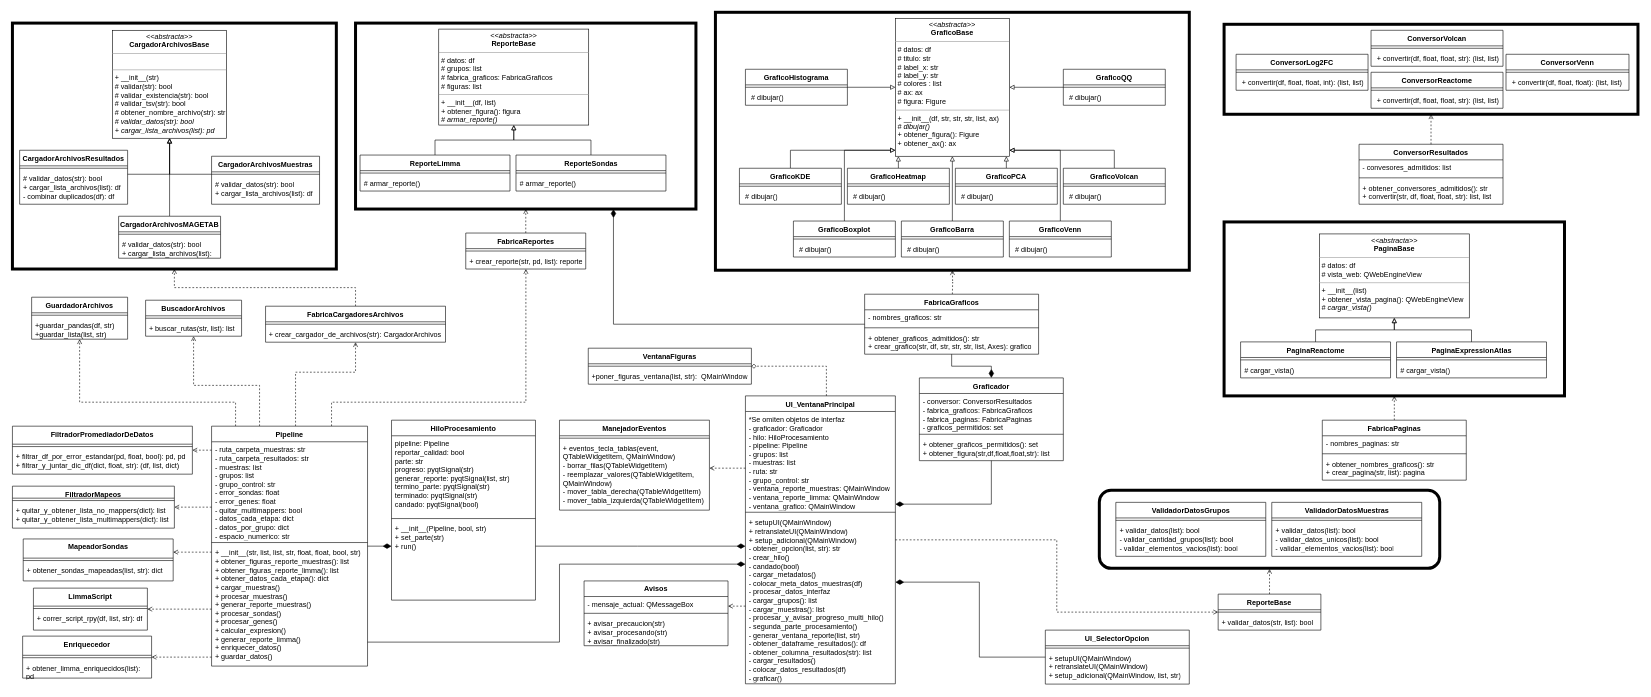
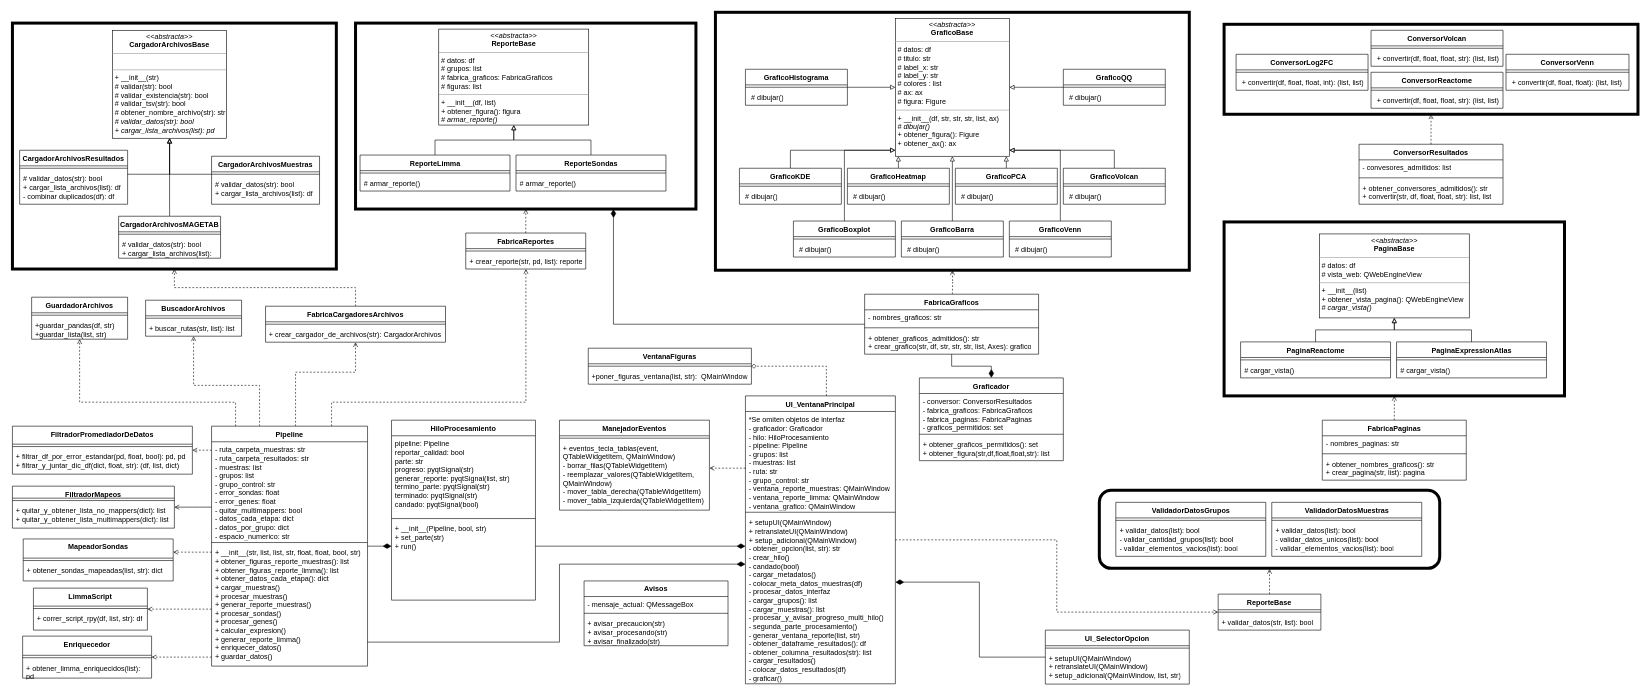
(992, 484) -> none
(192, 507) -> (192, 507)
(736, 606) -> none
